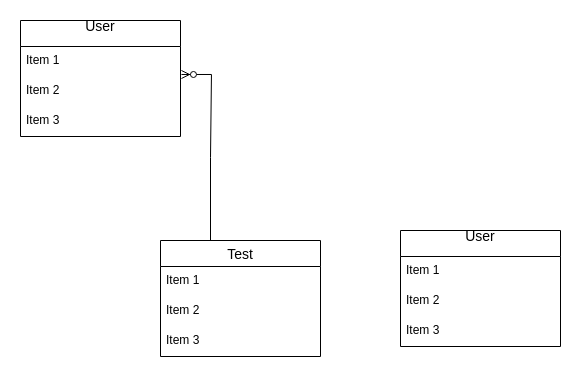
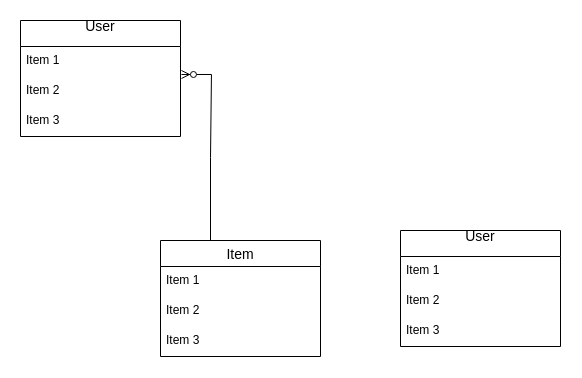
(240, 254) -> (240, 254)
